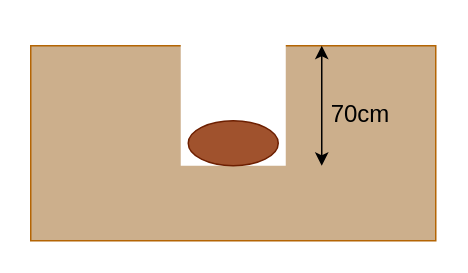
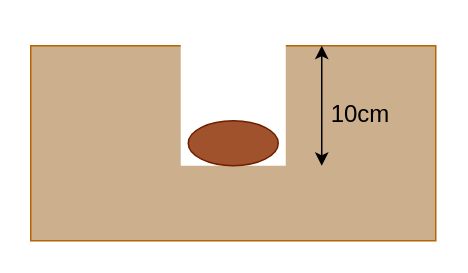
(361, 113) -> (361, 113)
